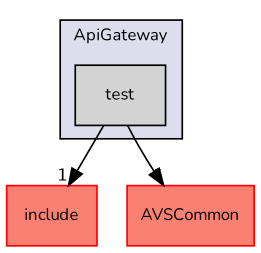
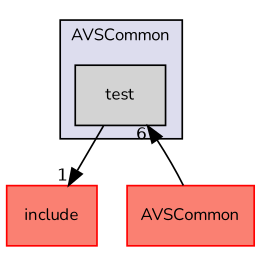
(121, 36) -> (121, 36)
(140, 149) -> (171, 162)
